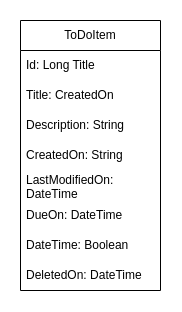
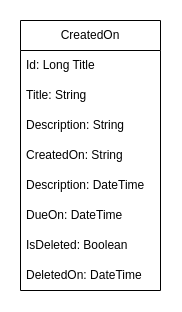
(91, 36) -> (91, 36)
(74, 96) -> (62, 96)
(92, 186) -> (89, 186)
(77, 246) -> (81, 246)
